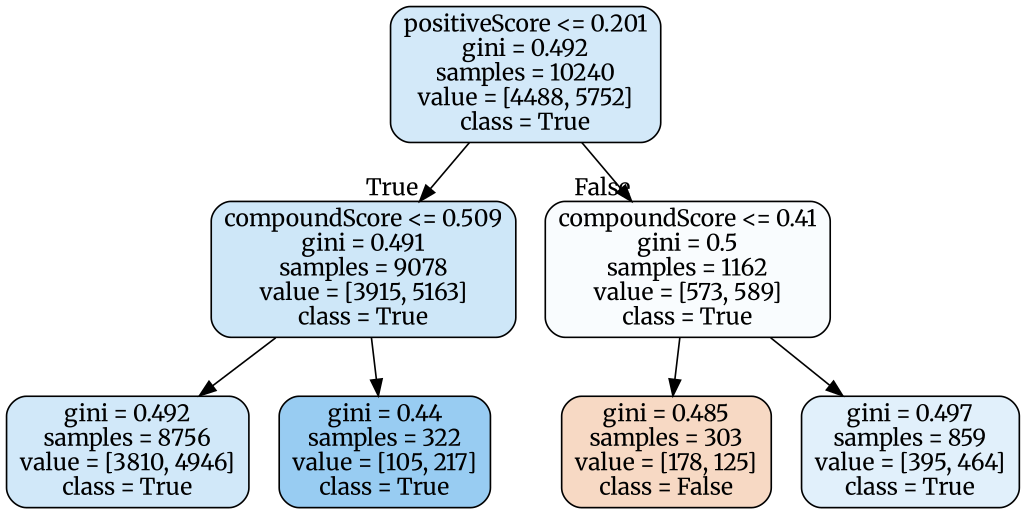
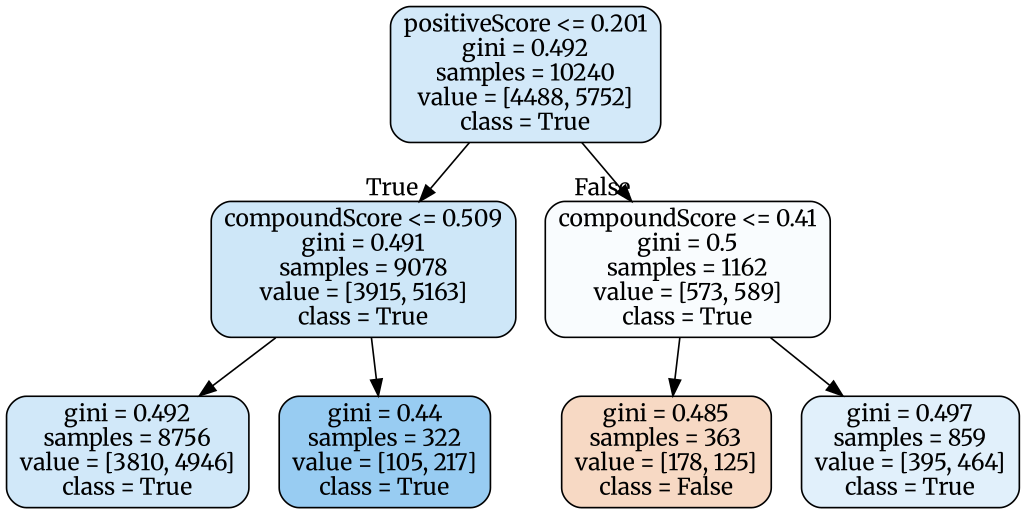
(666, 452) -> (666, 452)
